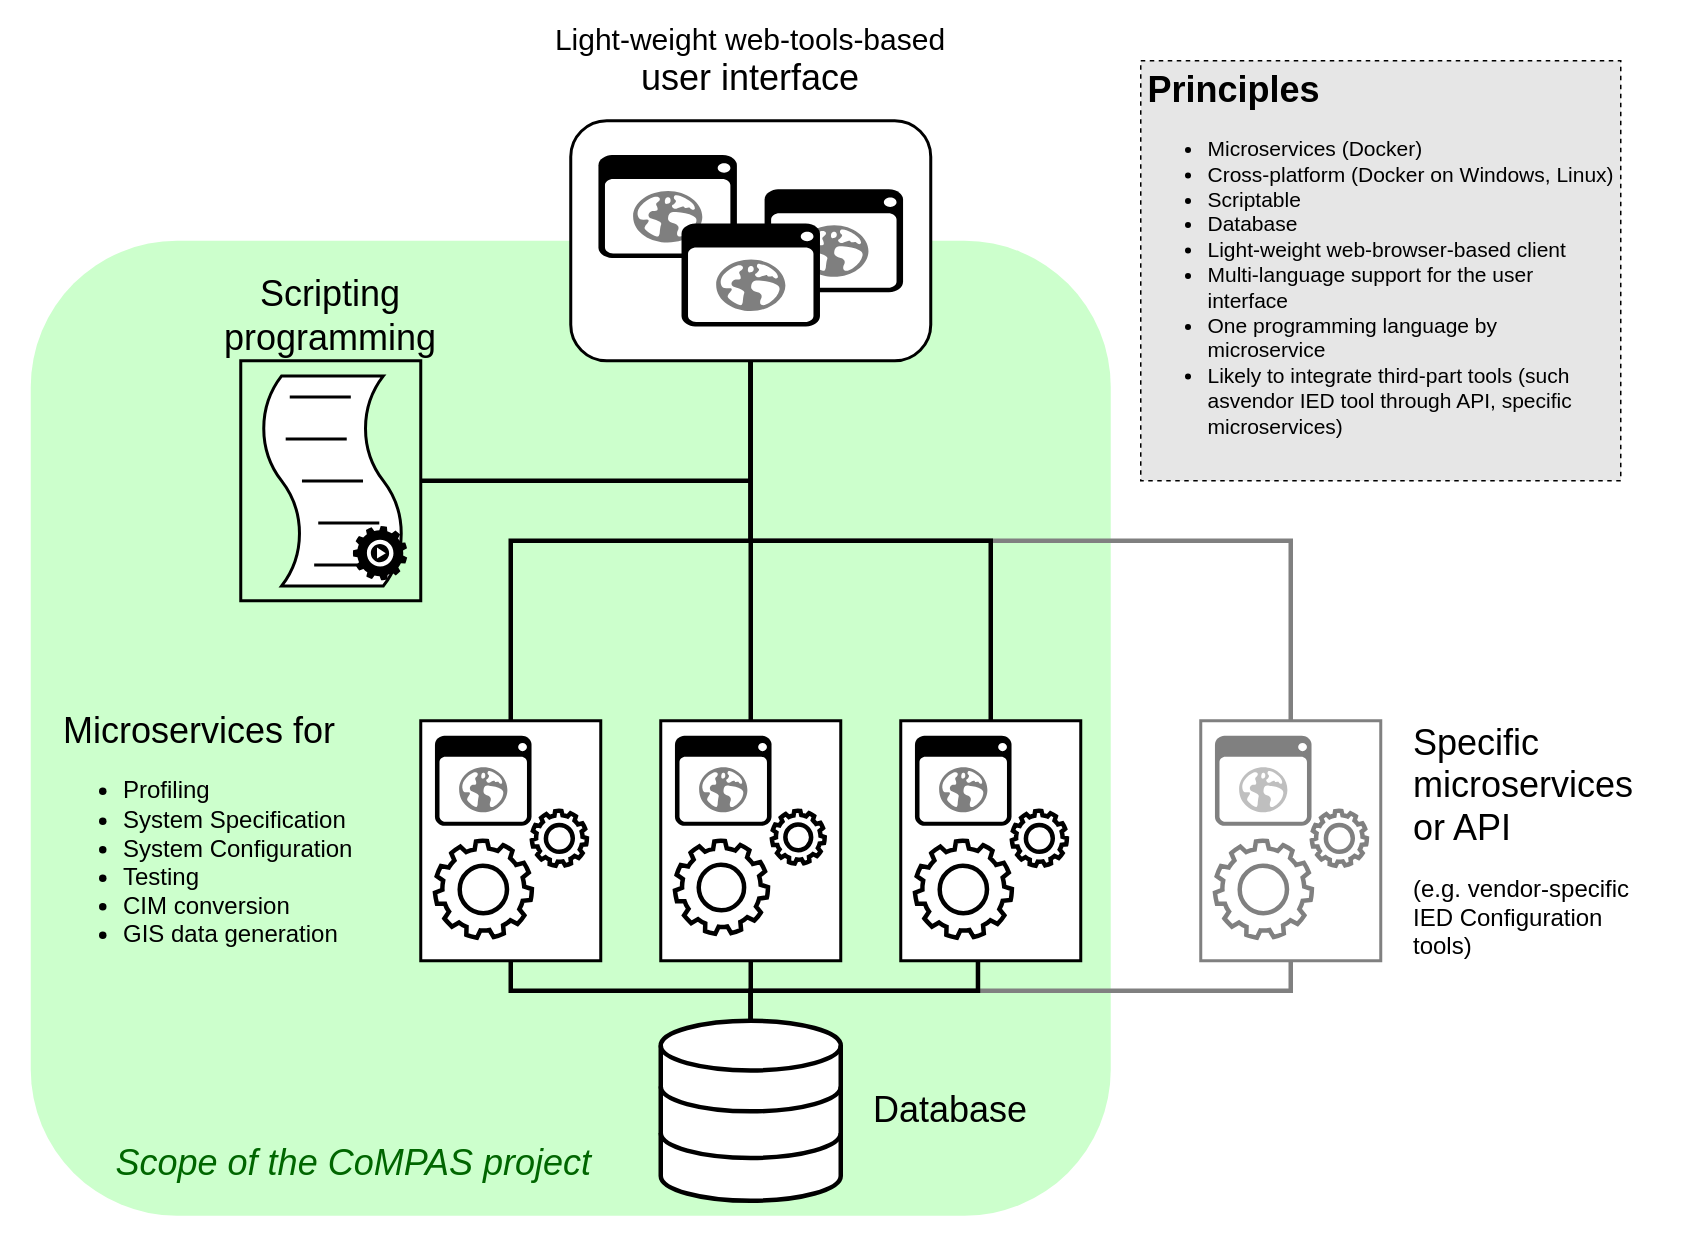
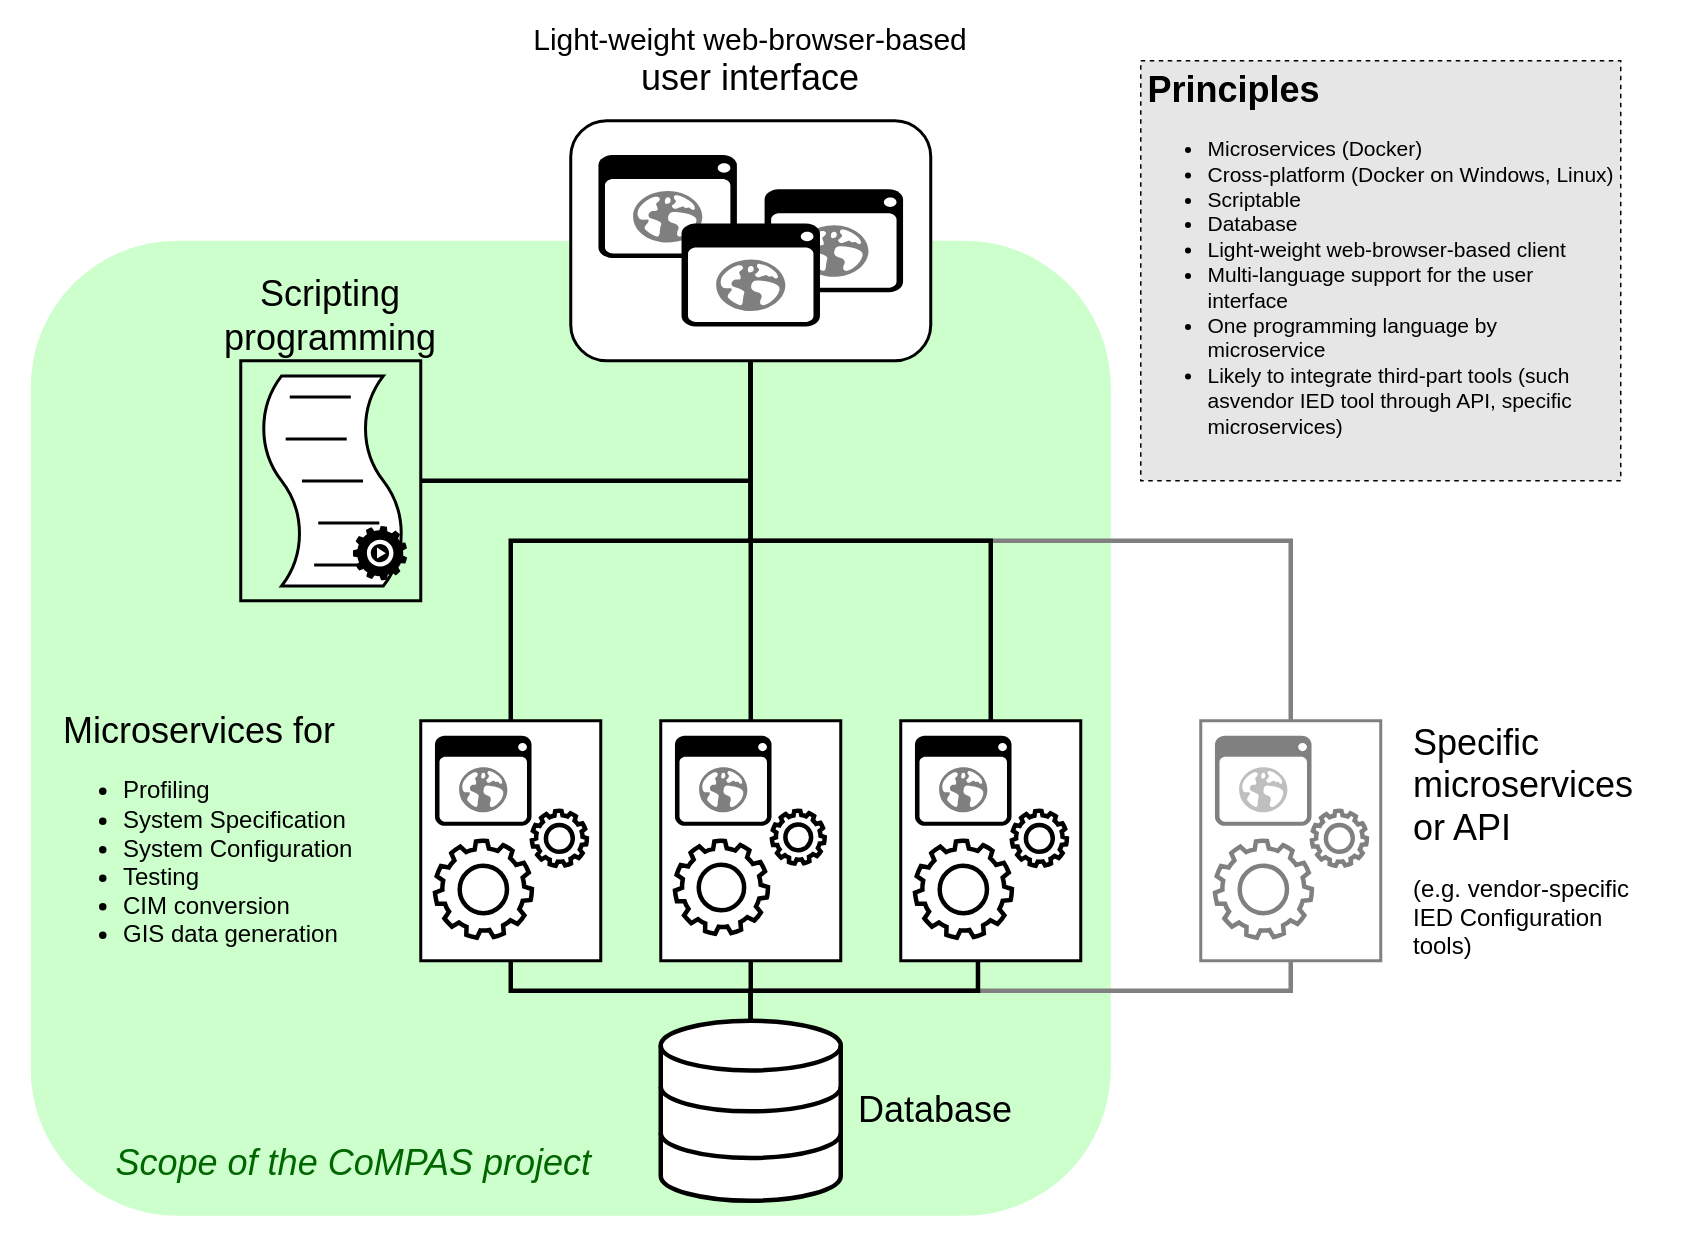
(751, 61) -> (751, 61)
(991, 1111) -> (976, 1111)
